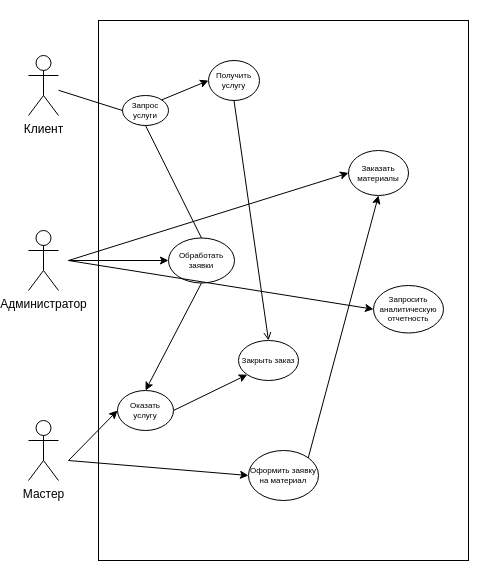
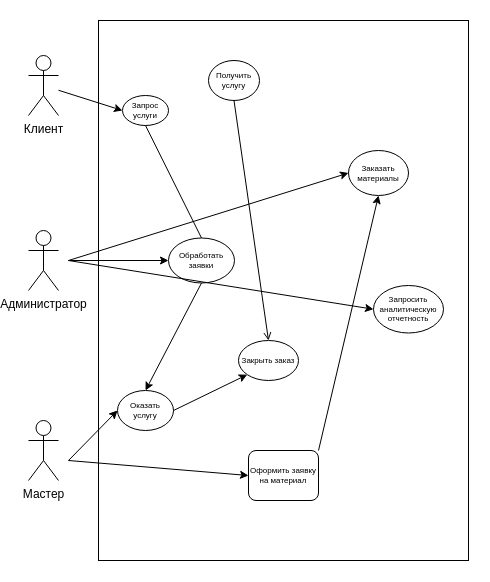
(182, 91) -> none
(118, 109) -> (114, 108)
(284, 476) -> (284, 476)
